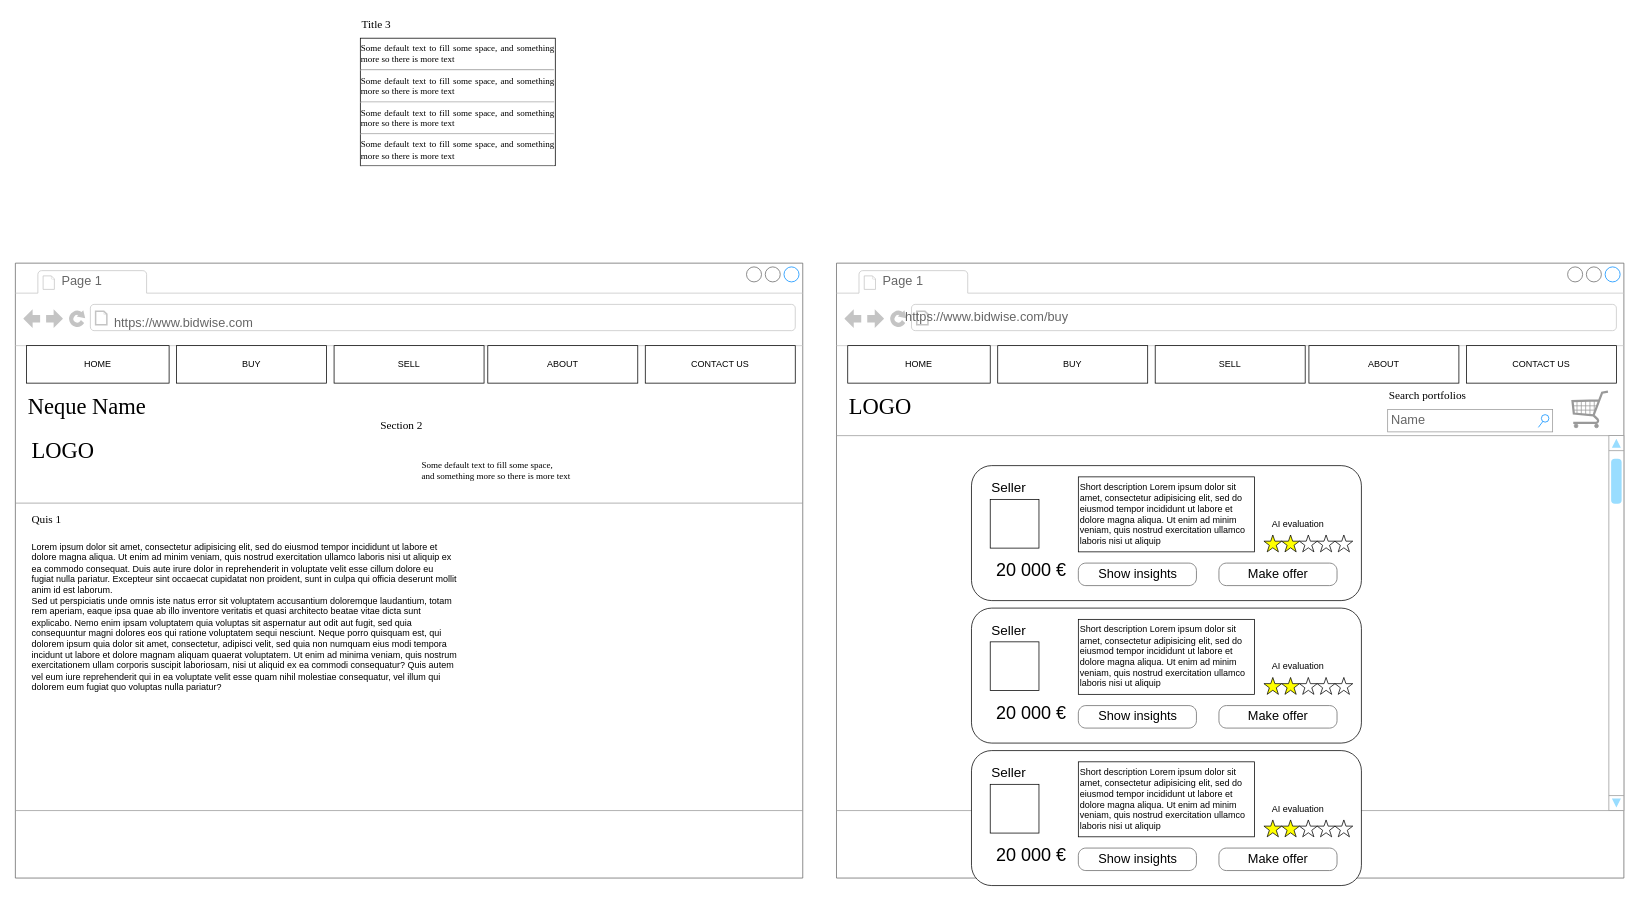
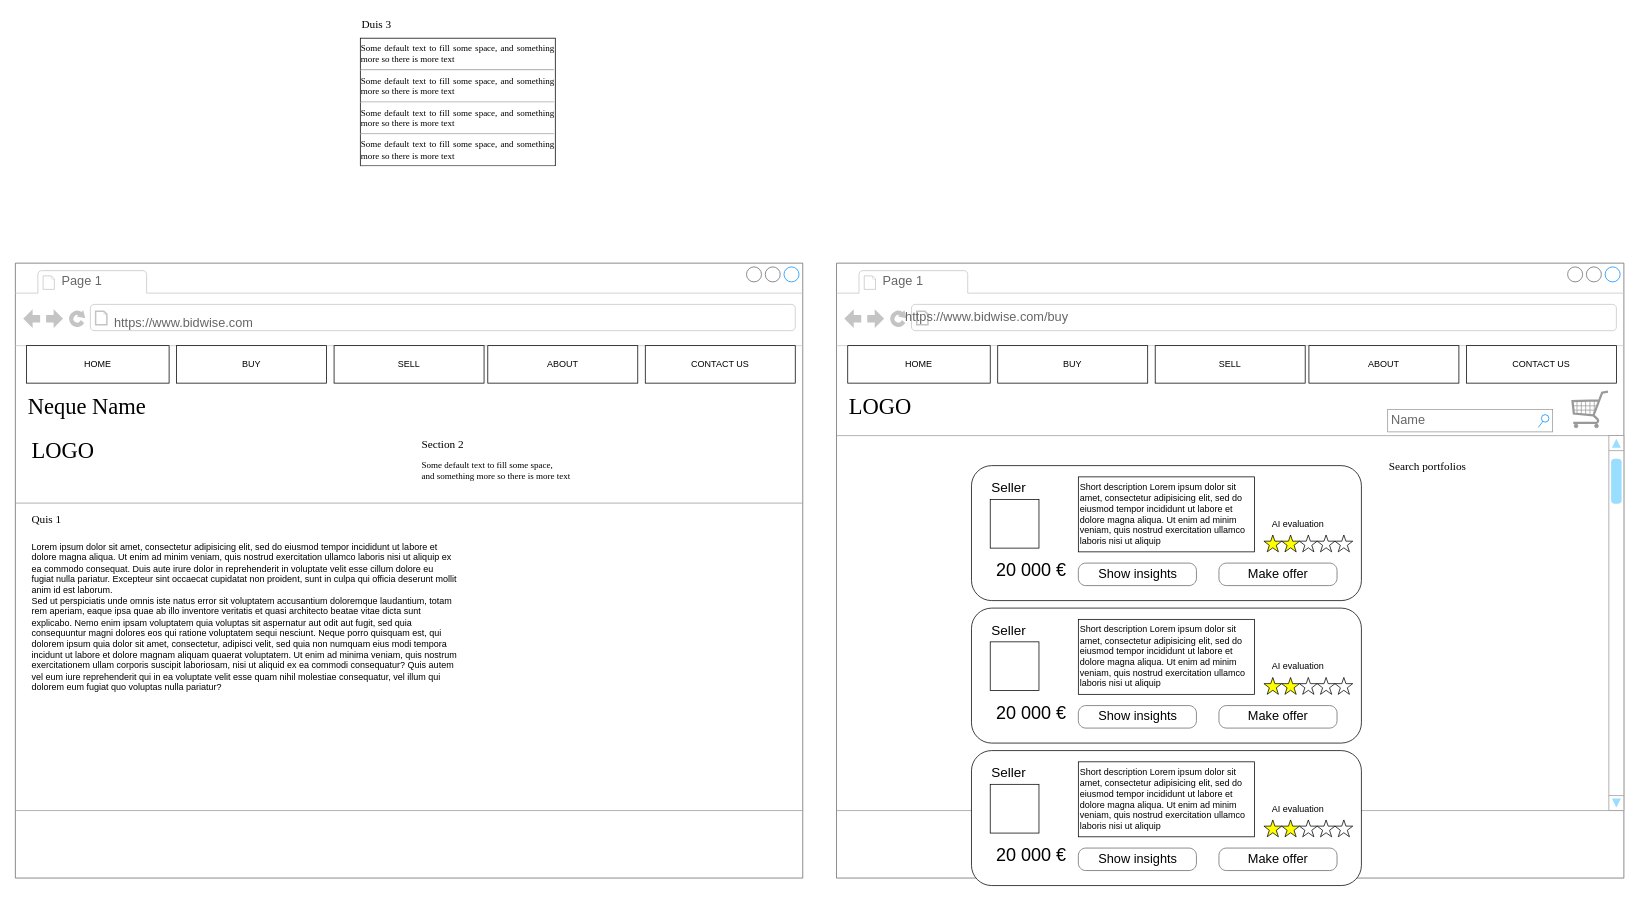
(380, 24) -> (378, 24)
(1452, 398) -> (1452, 469)
(443, 428) -> (484, 447)
